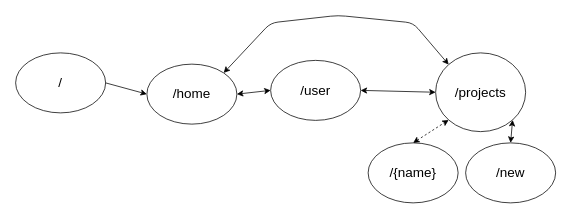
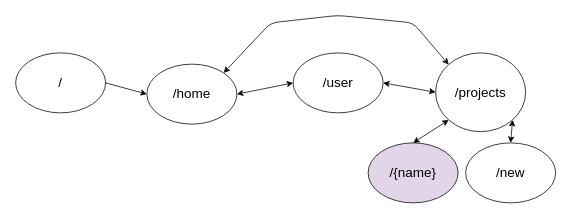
(315, 90) -> (338, 83)
(431, 131) -> (431, 131)
(413, 173) -> (413, 173)
